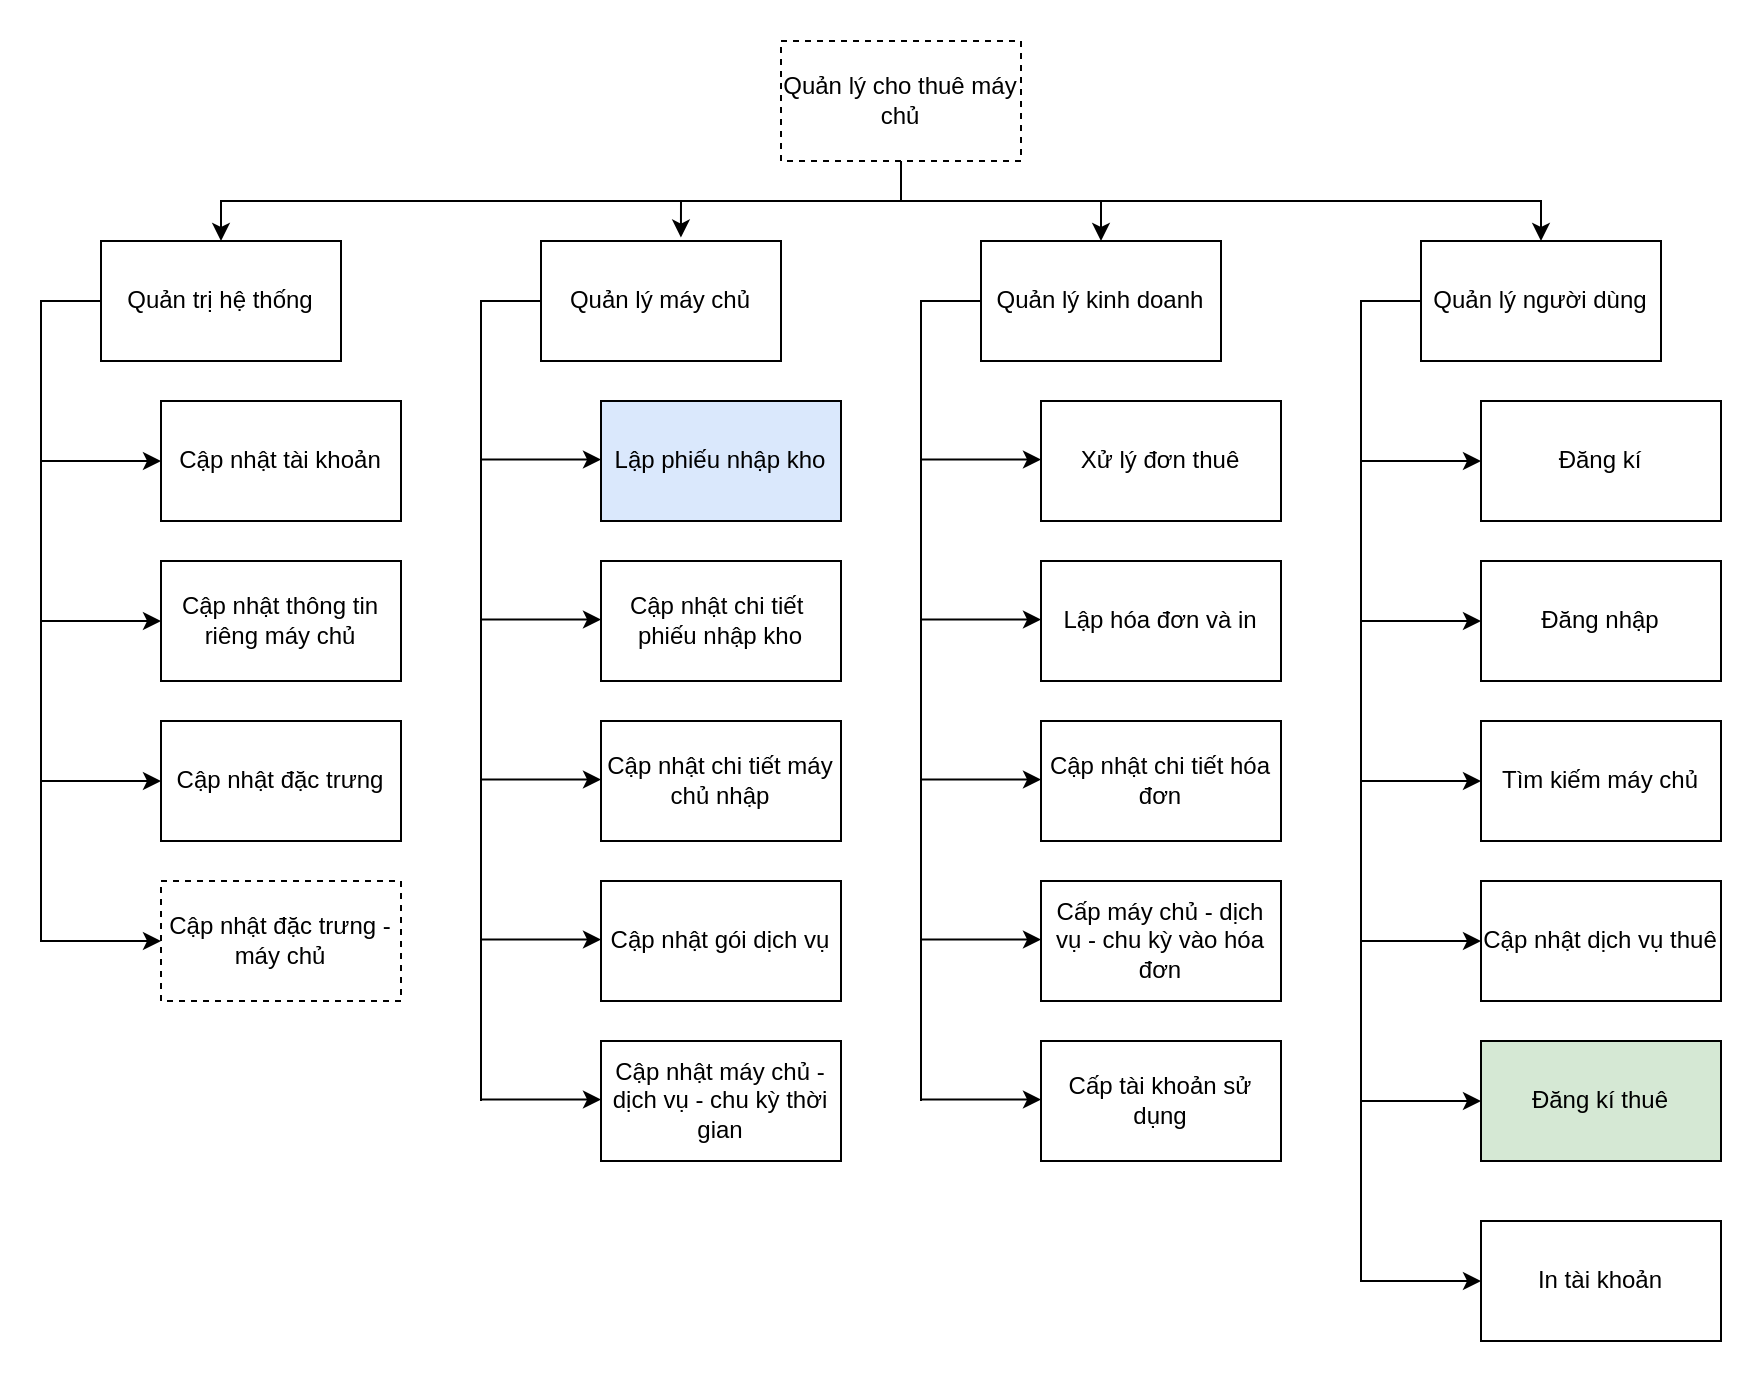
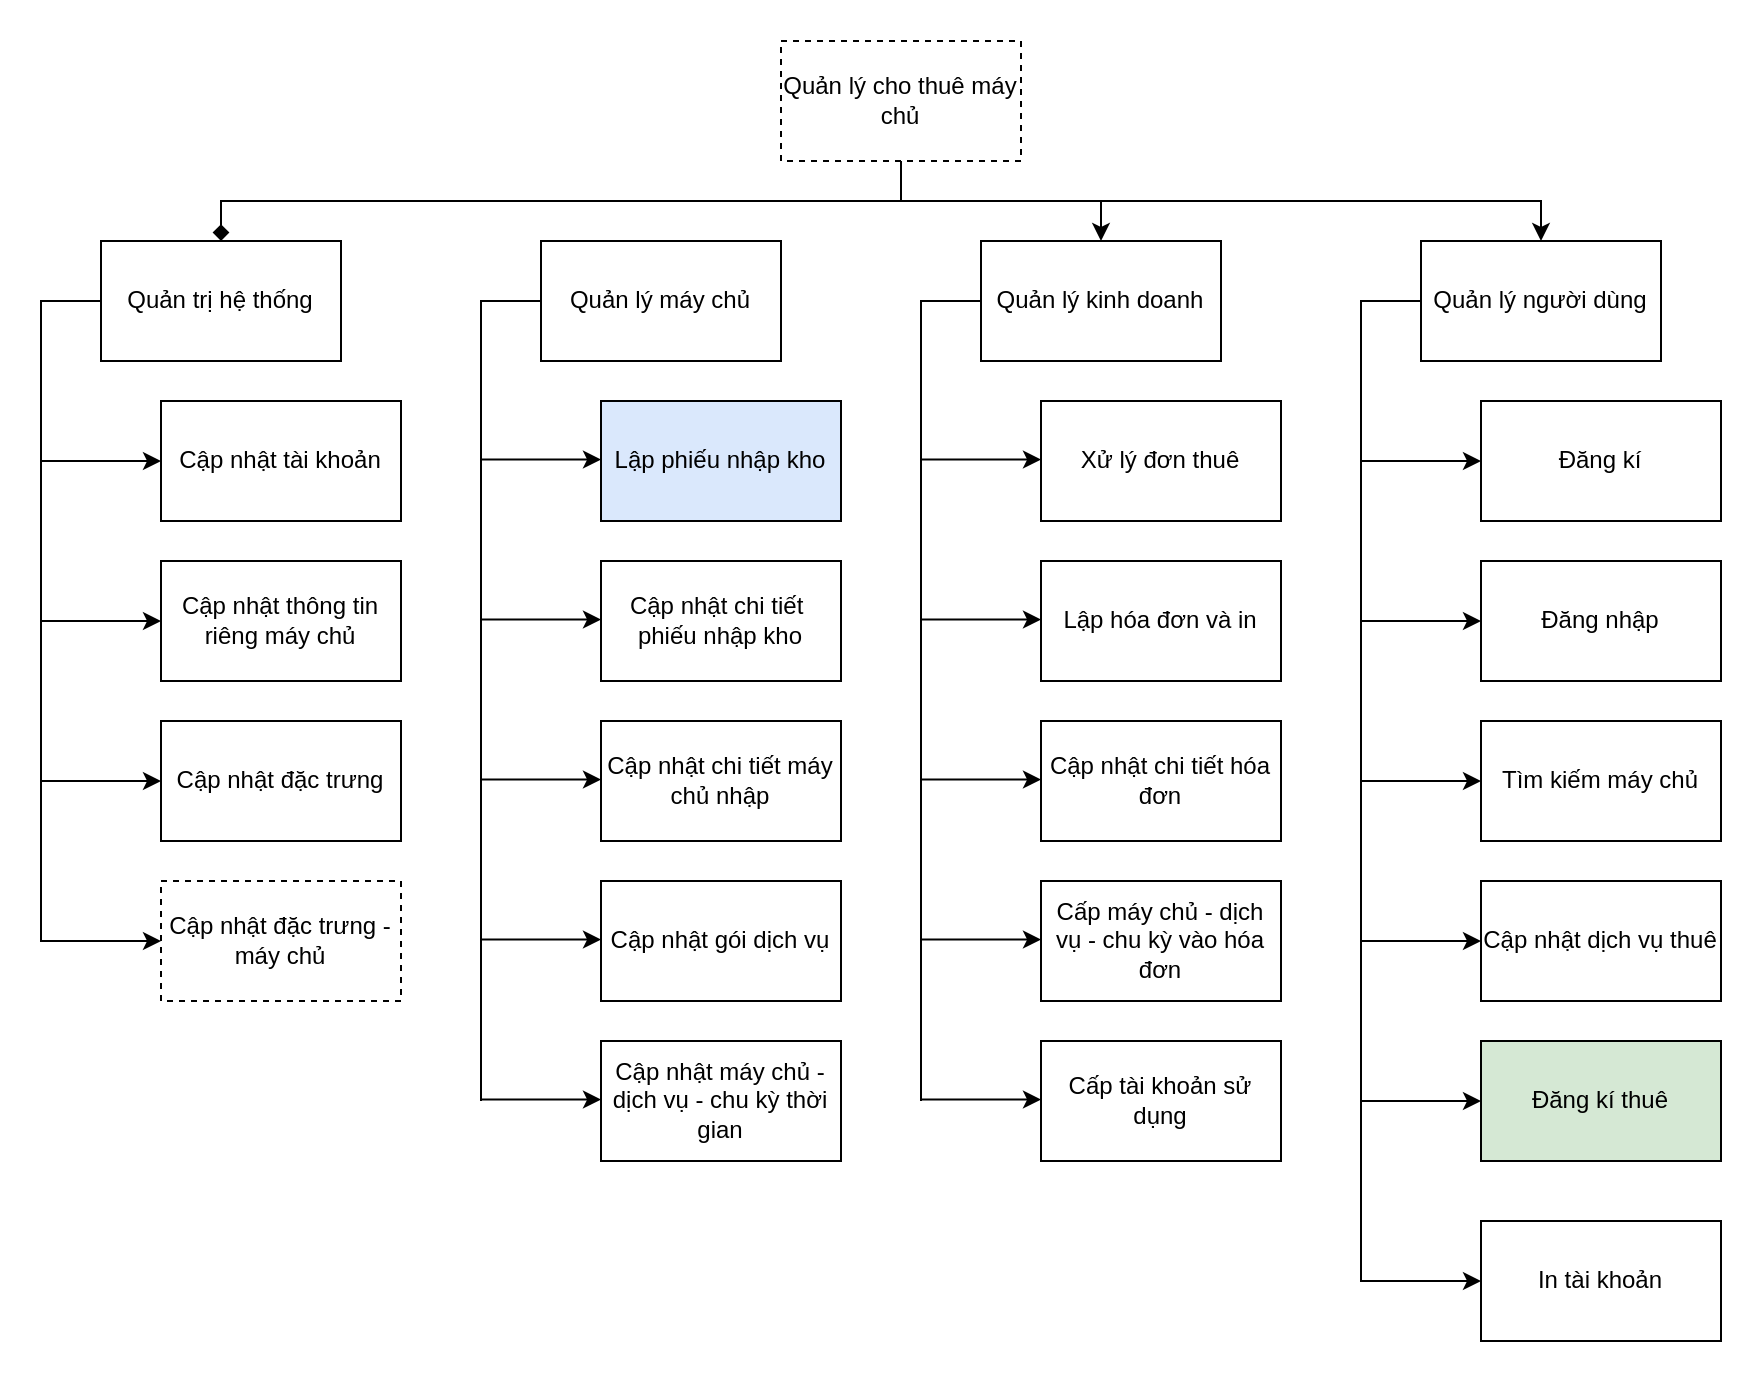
(681, 214) -> none
(221, 226) -> (221, 225)
